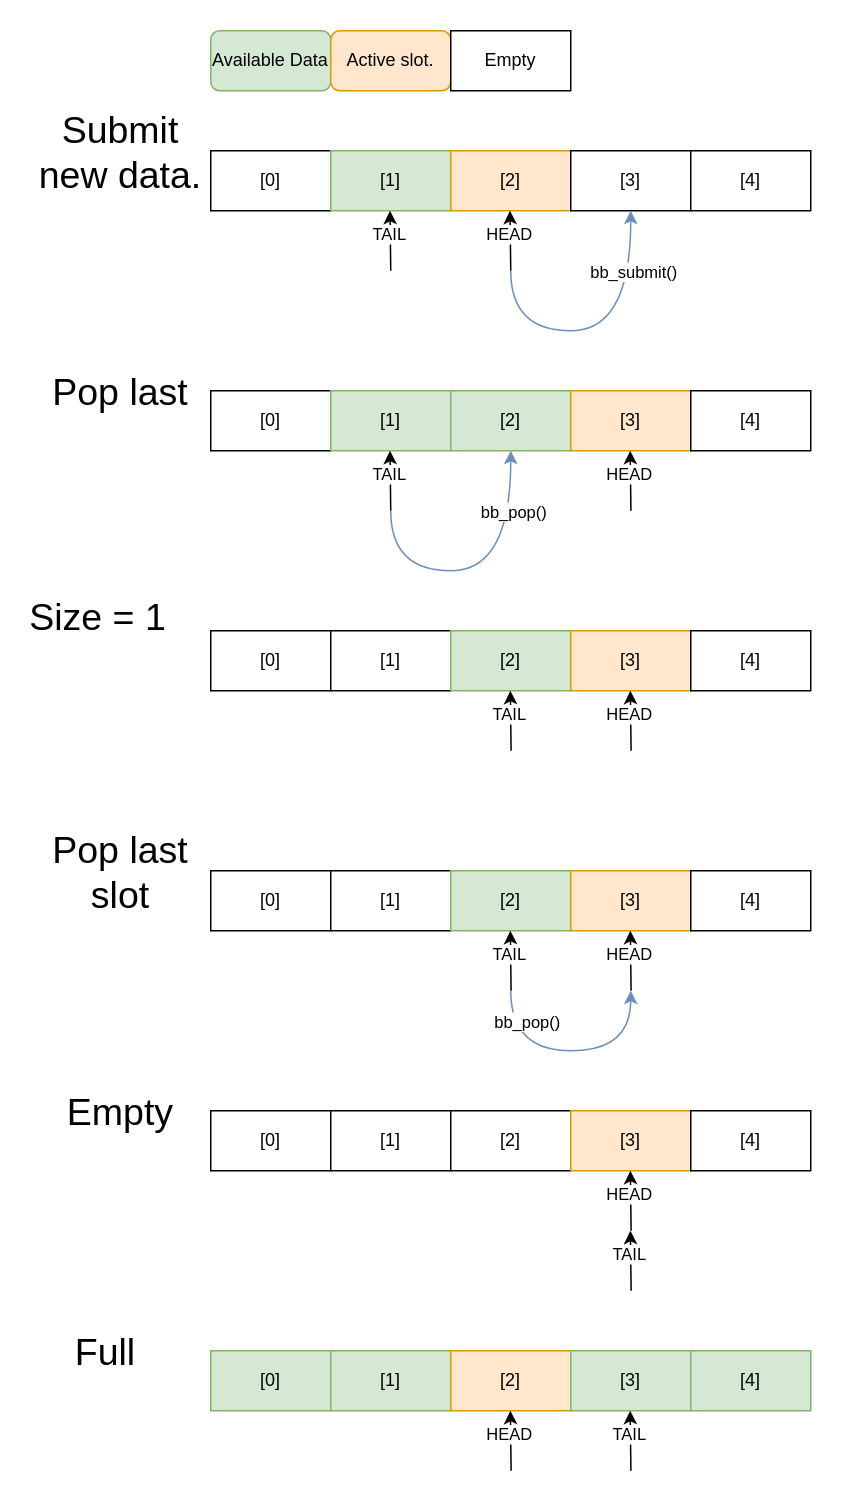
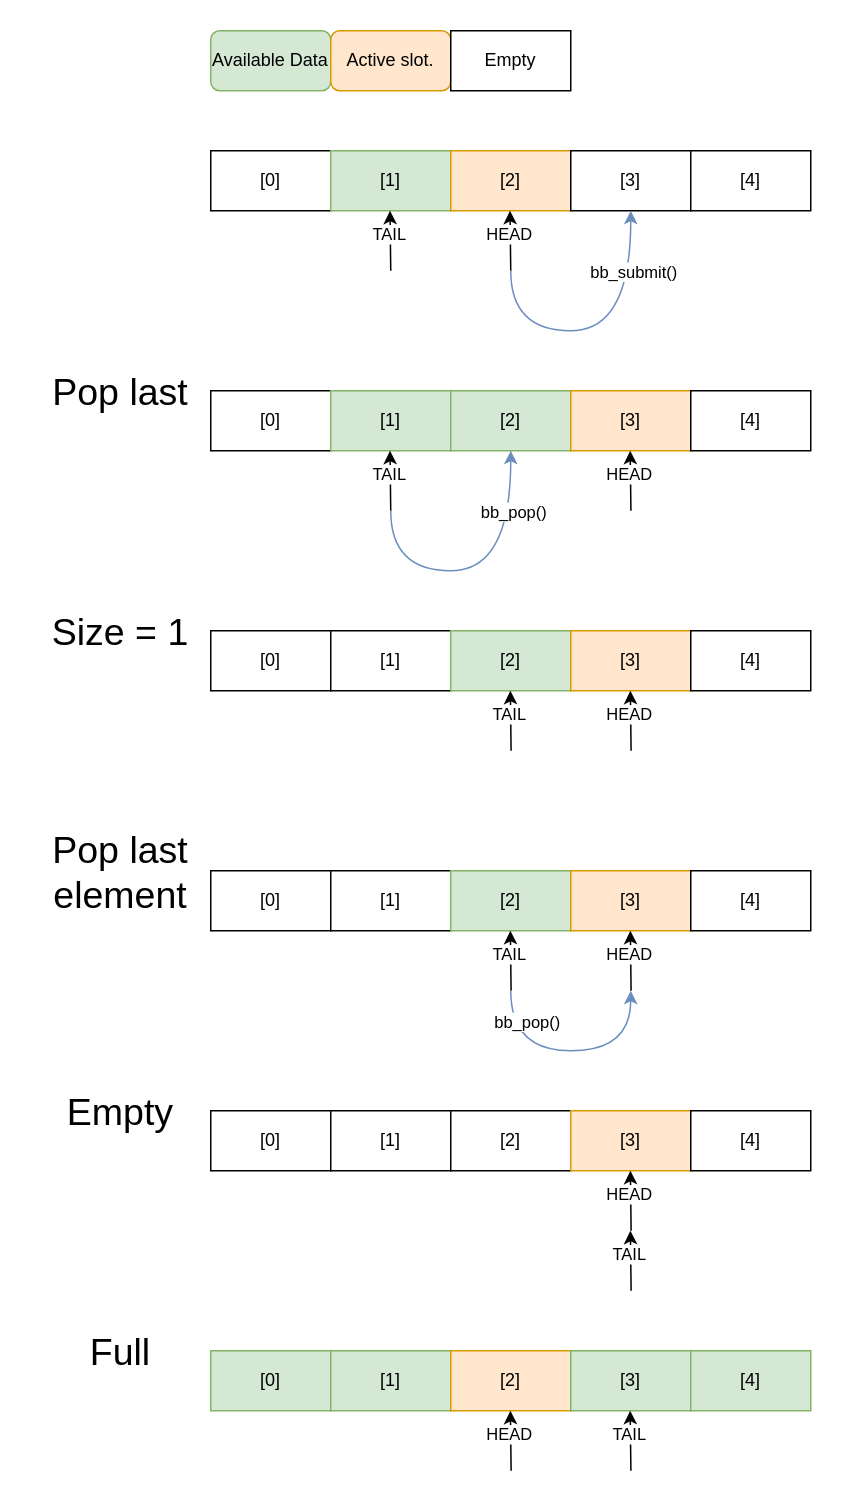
(121, 151) -> none
(98, 616) -> (121, 631)
(121, 871) -> (121, 871)
(106, 1351) -> (121, 1351)
